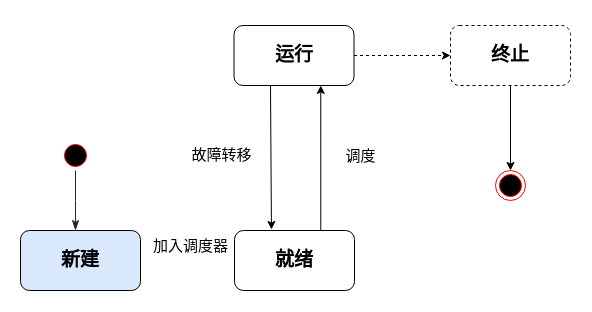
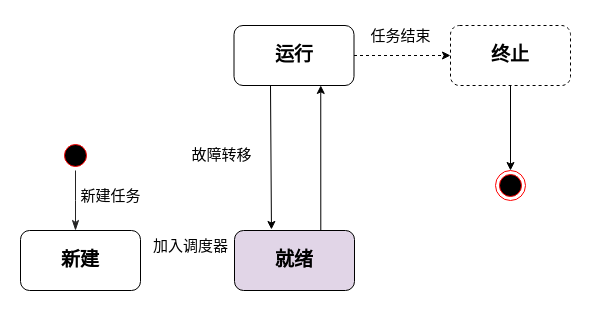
none -> (401, 36)
(361, 156) -> none
none -> (111, 196)
(81, 261) -> (81, 261)
(295, 261) -> (295, 261)
